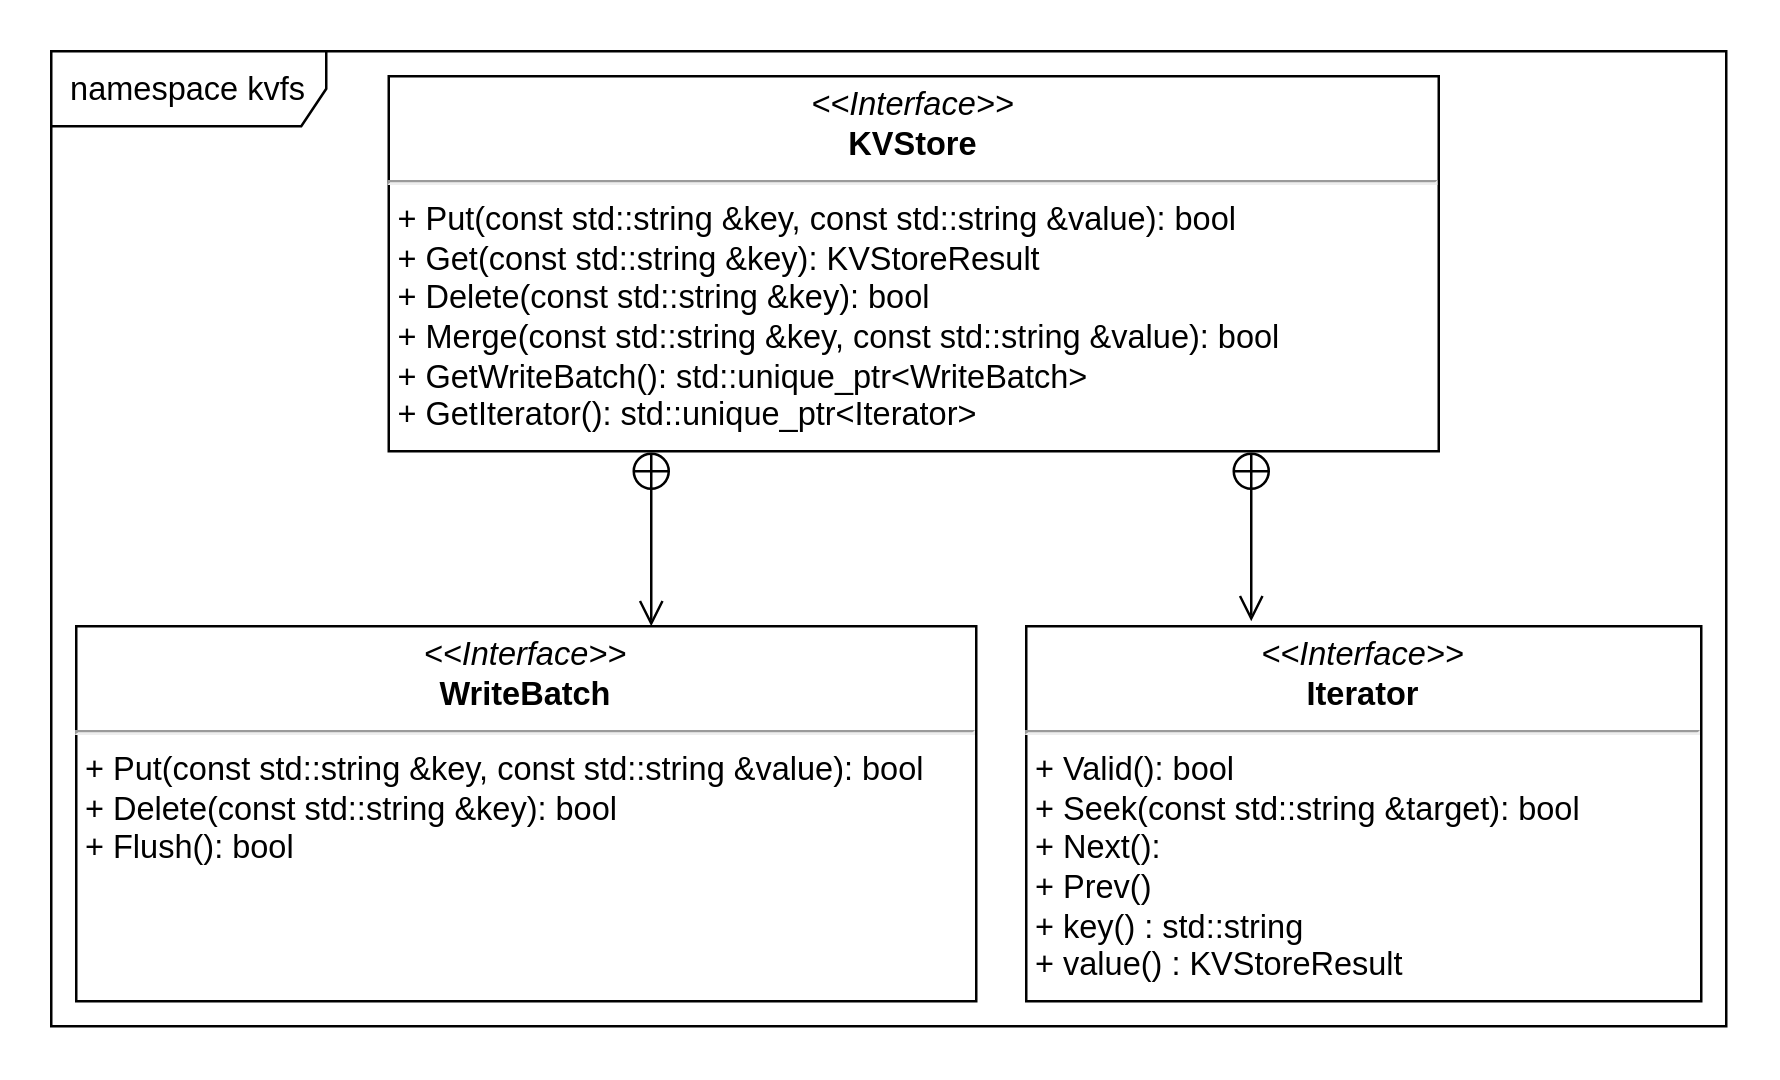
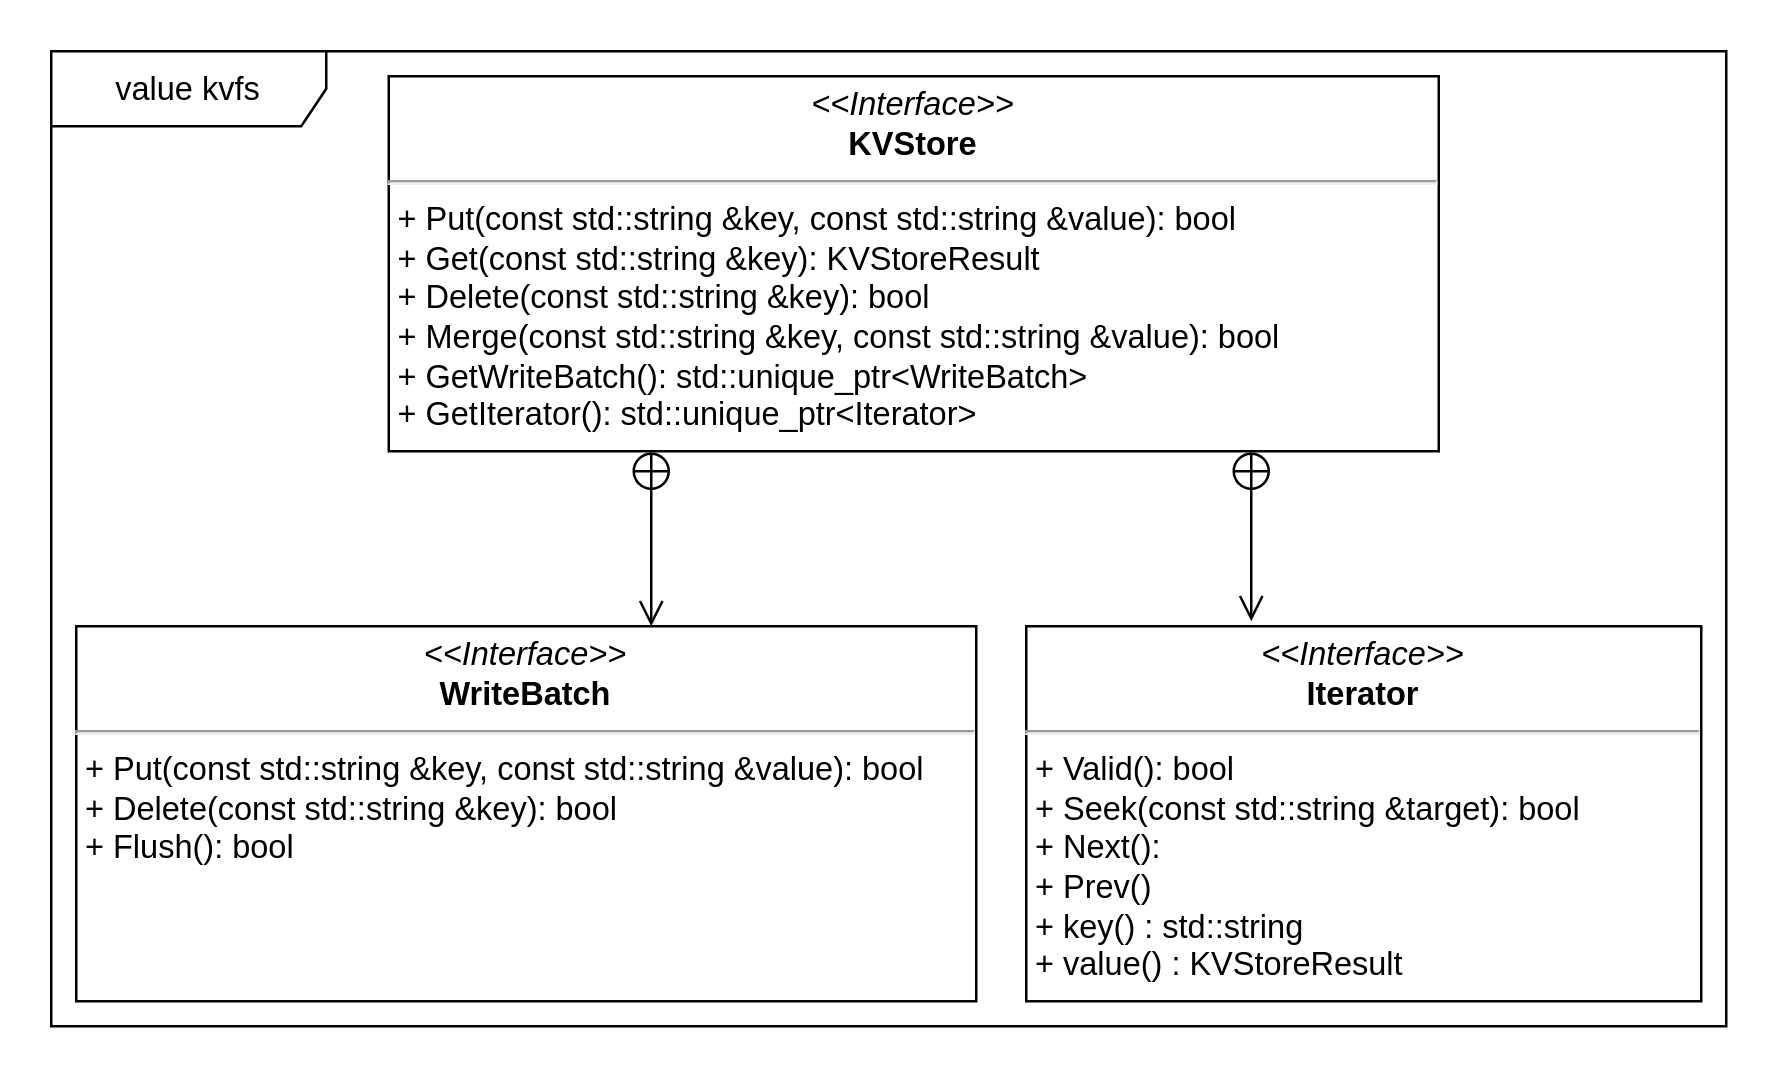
(189, 89) -> (189, 89)
